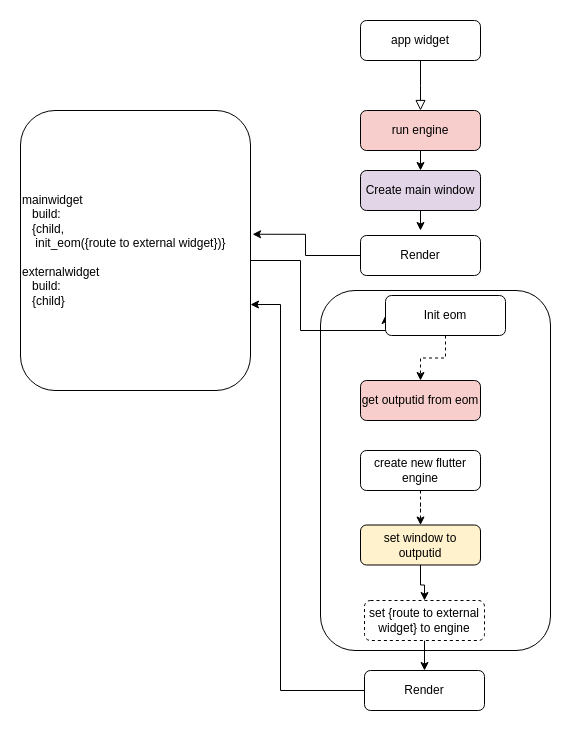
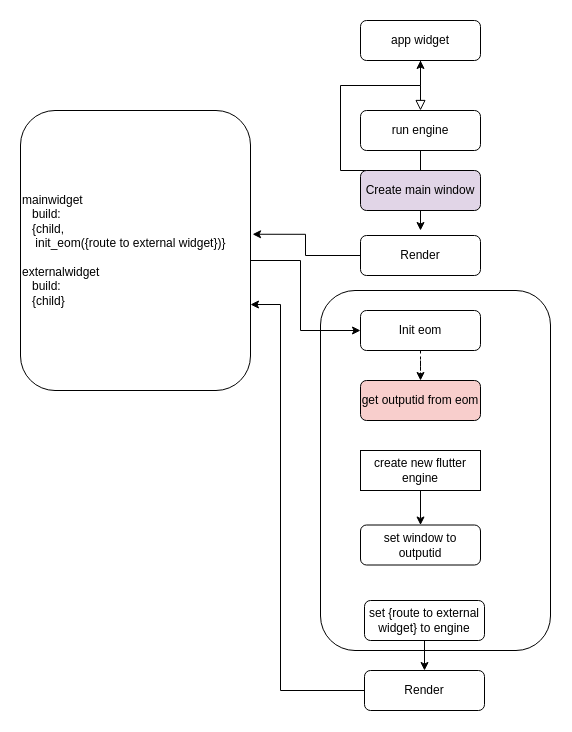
(421, 131) -> (421, 131)
(421, 162) -> (341, 102)
(446, 316) -> (421, 331)
(421, 471) -> (421, 471)
(421, 509) -> (421, 509)
(421, 545) -> (421, 545)
(421, 581) -> none
(425, 621) -> (425, 621)
